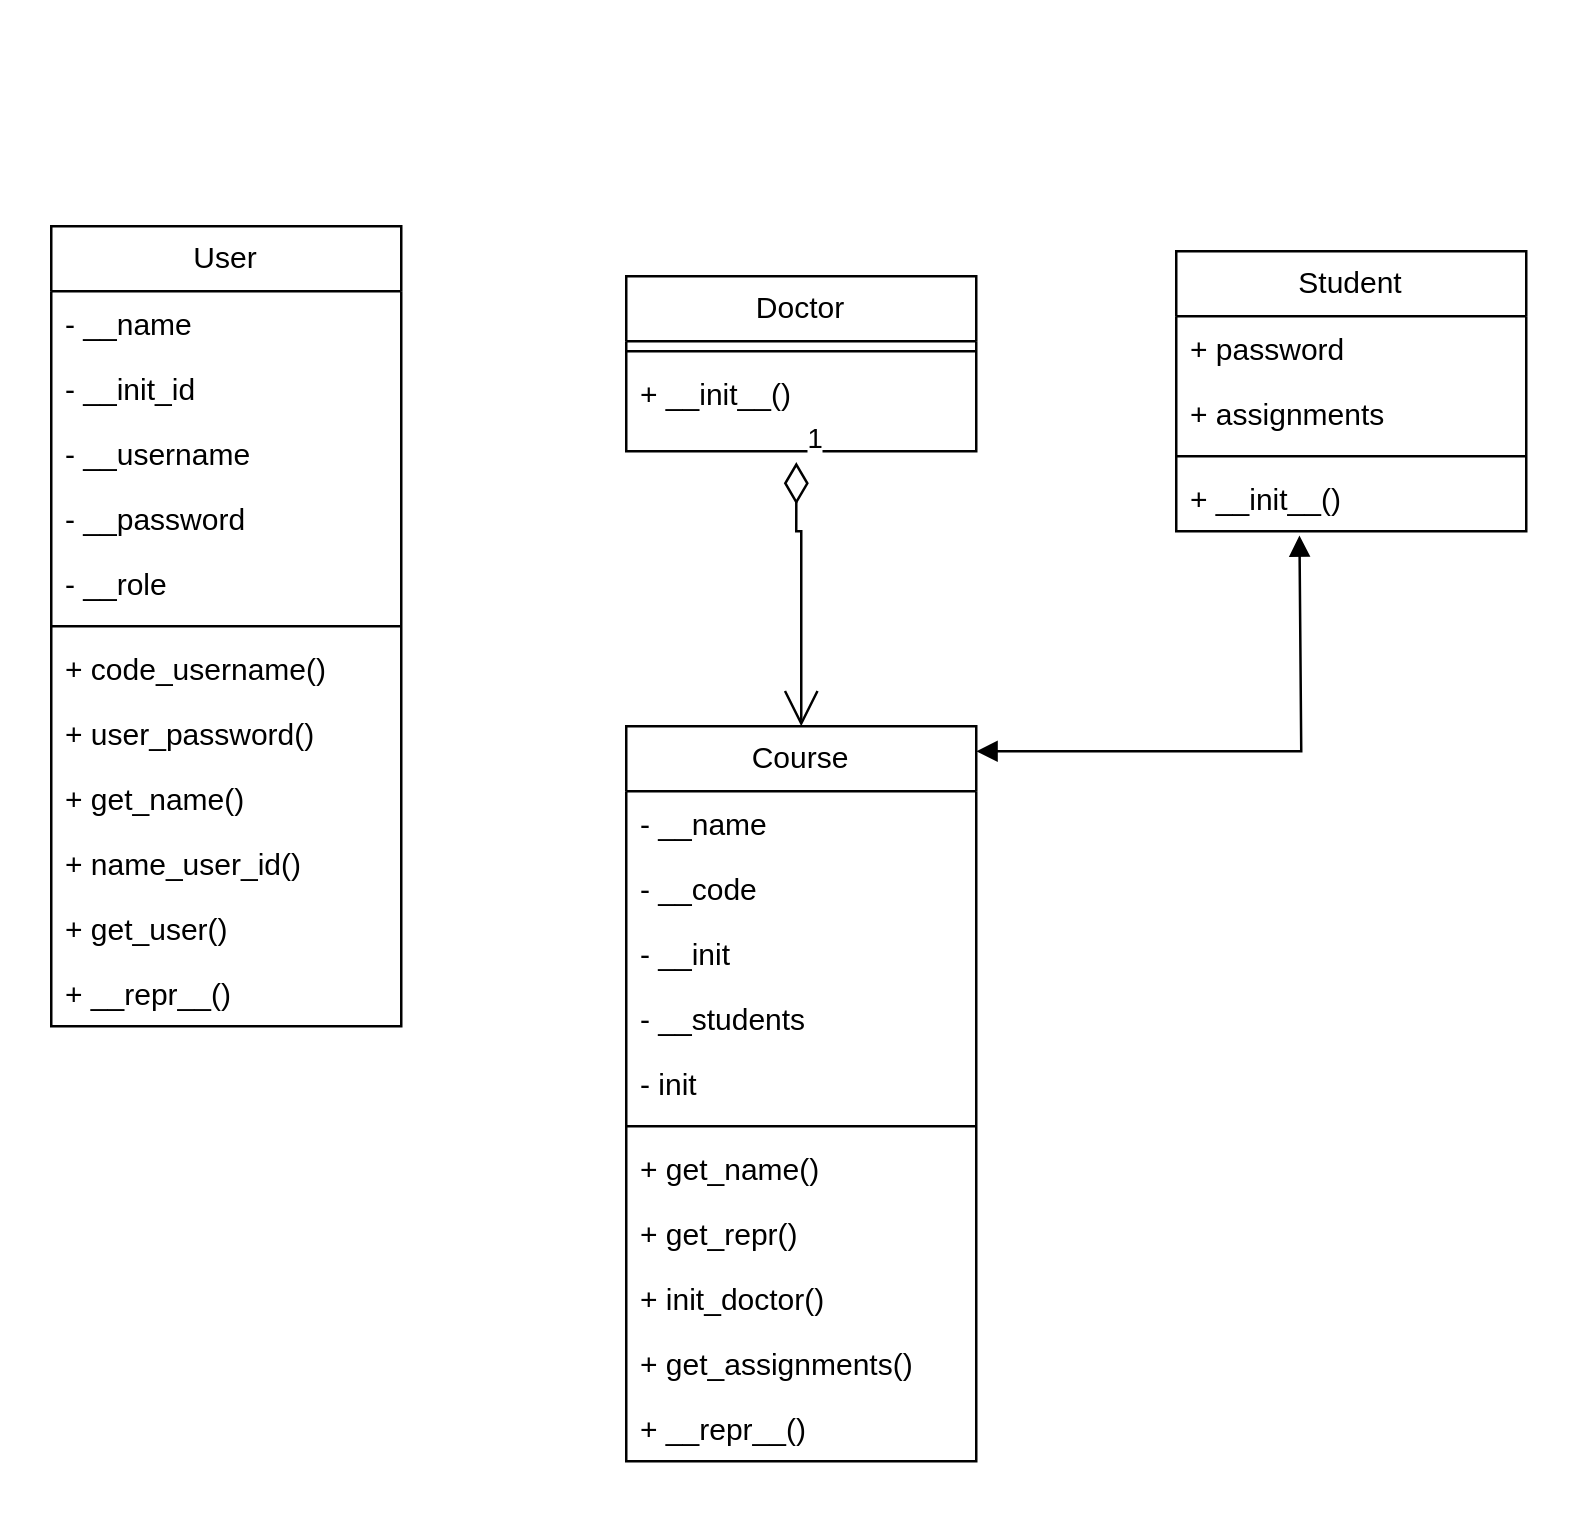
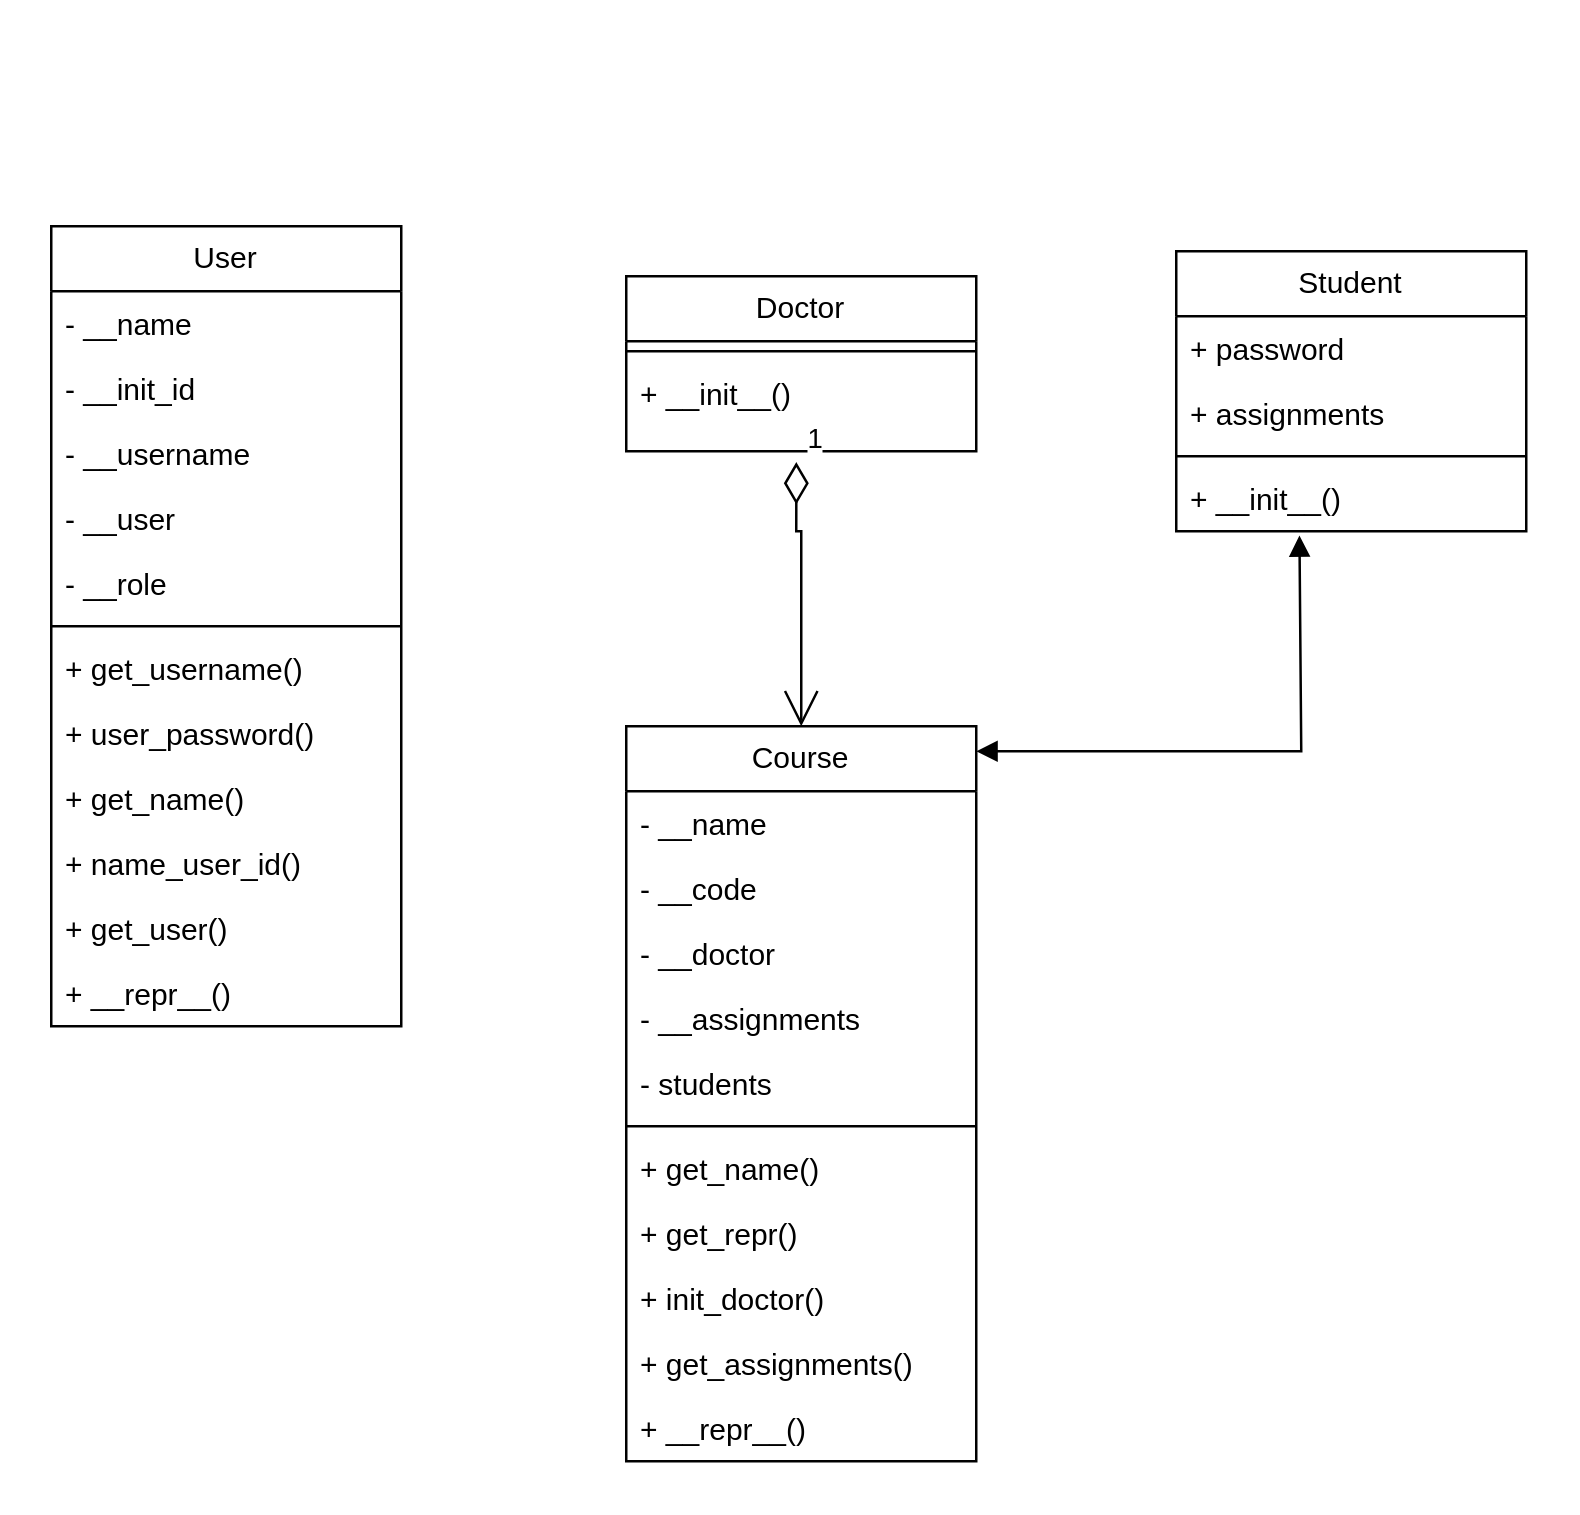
(163, 522) -> (130, 522)
(205, 672) -> (197, 672)
(697, 957) -> (721, 957)
(738, 1022) -> (759, 1022)
(680, 1087) -> (721, 1087)
